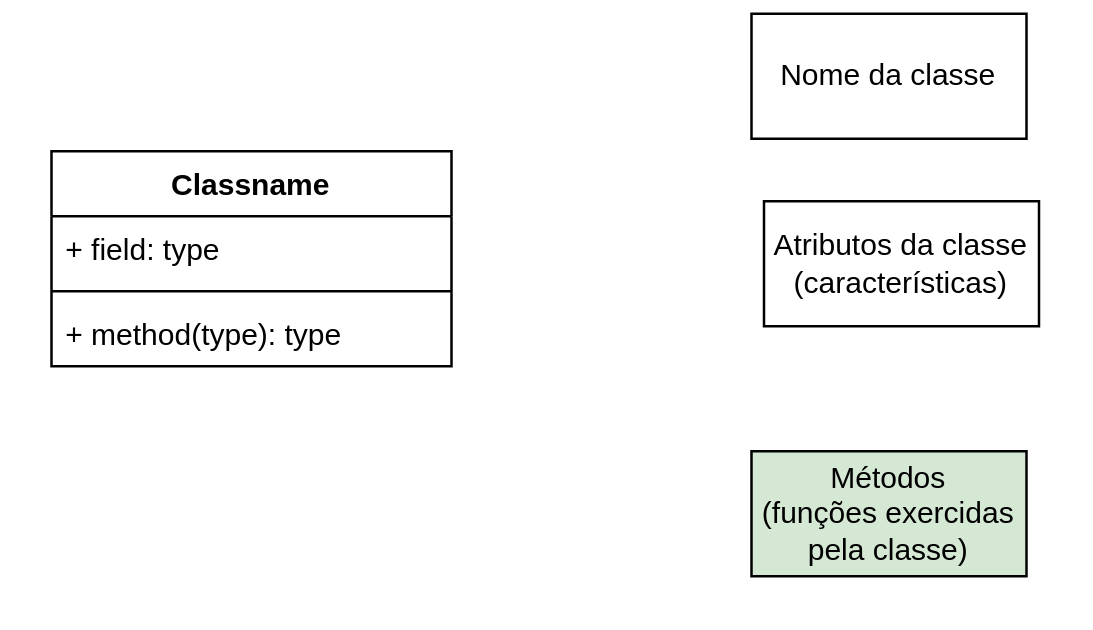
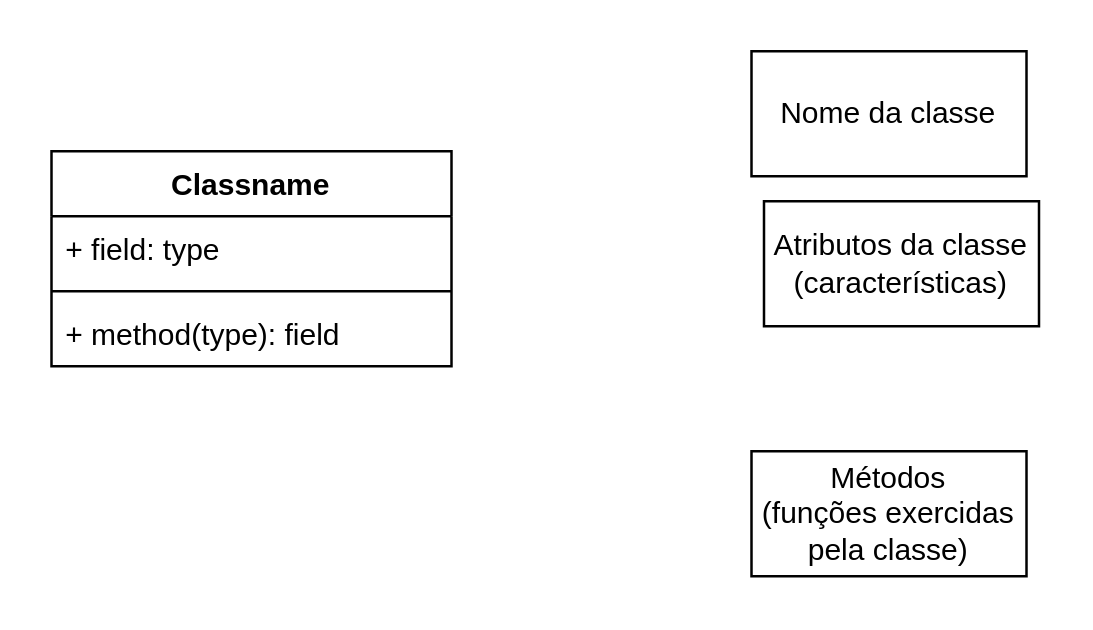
(889, 76) -> (889, 114)
(223, 337) -> (223, 337)
(889, 514) -> (889, 514)
